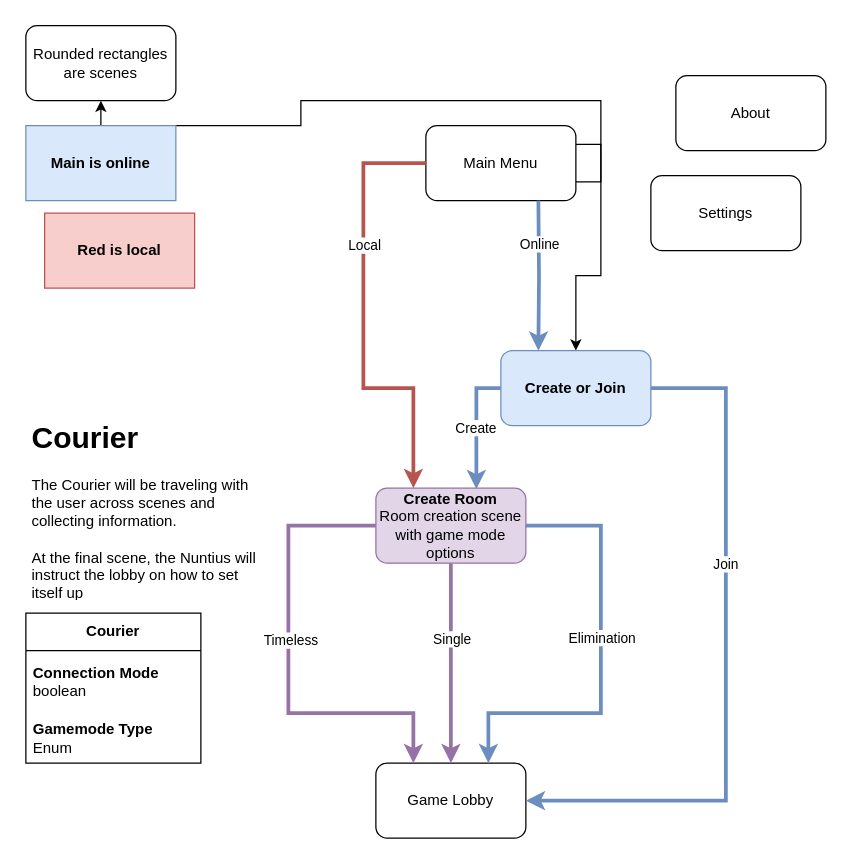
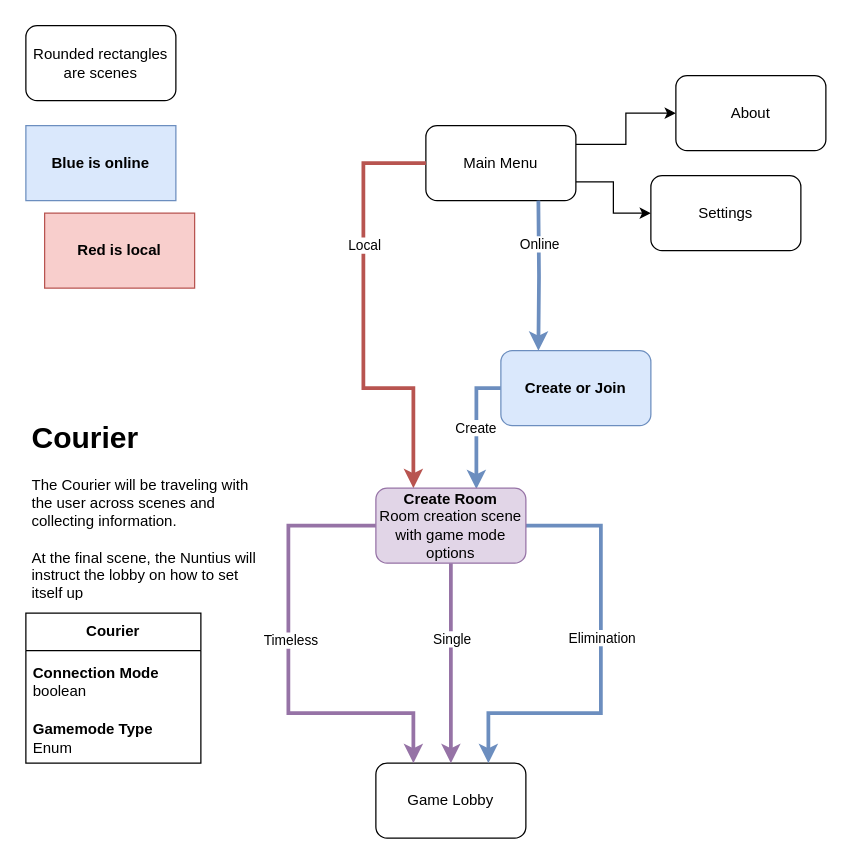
(396, 101) -> (613, 204)
(101, 163) -> (101, 163)
(601, 276) -> (626, 120)
(726, 650) -> none
